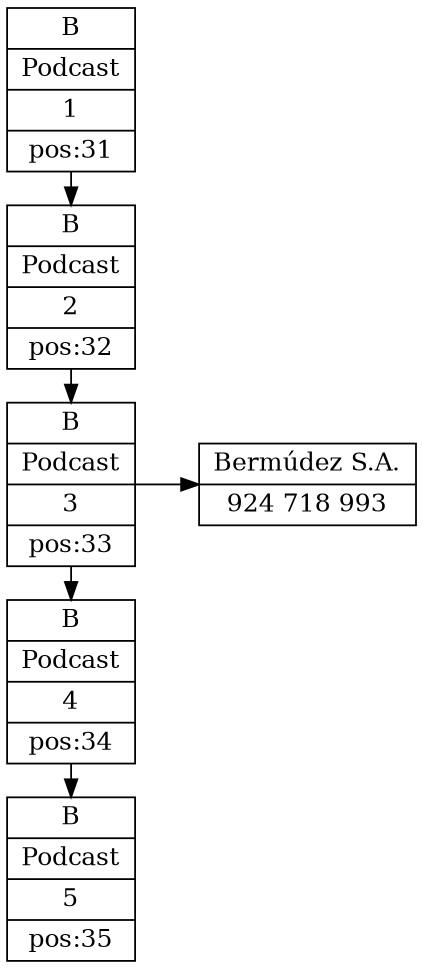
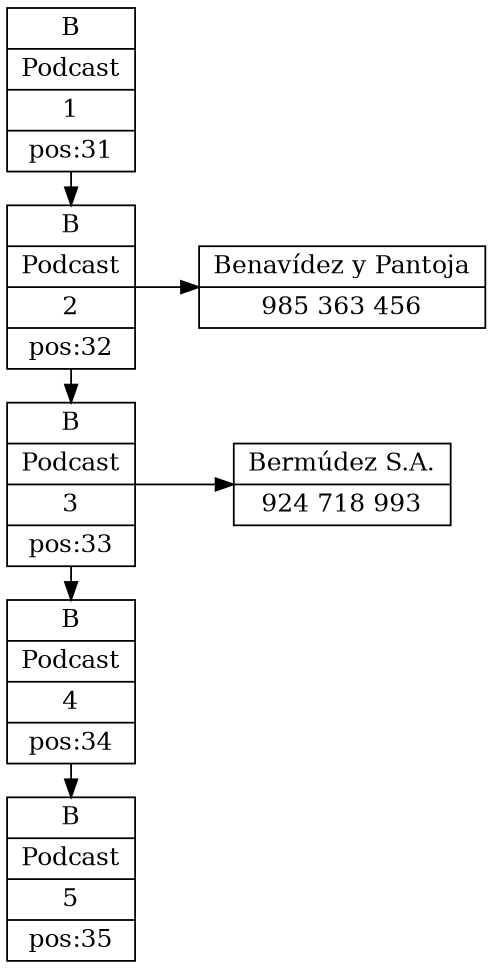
none -> (342, 287)
